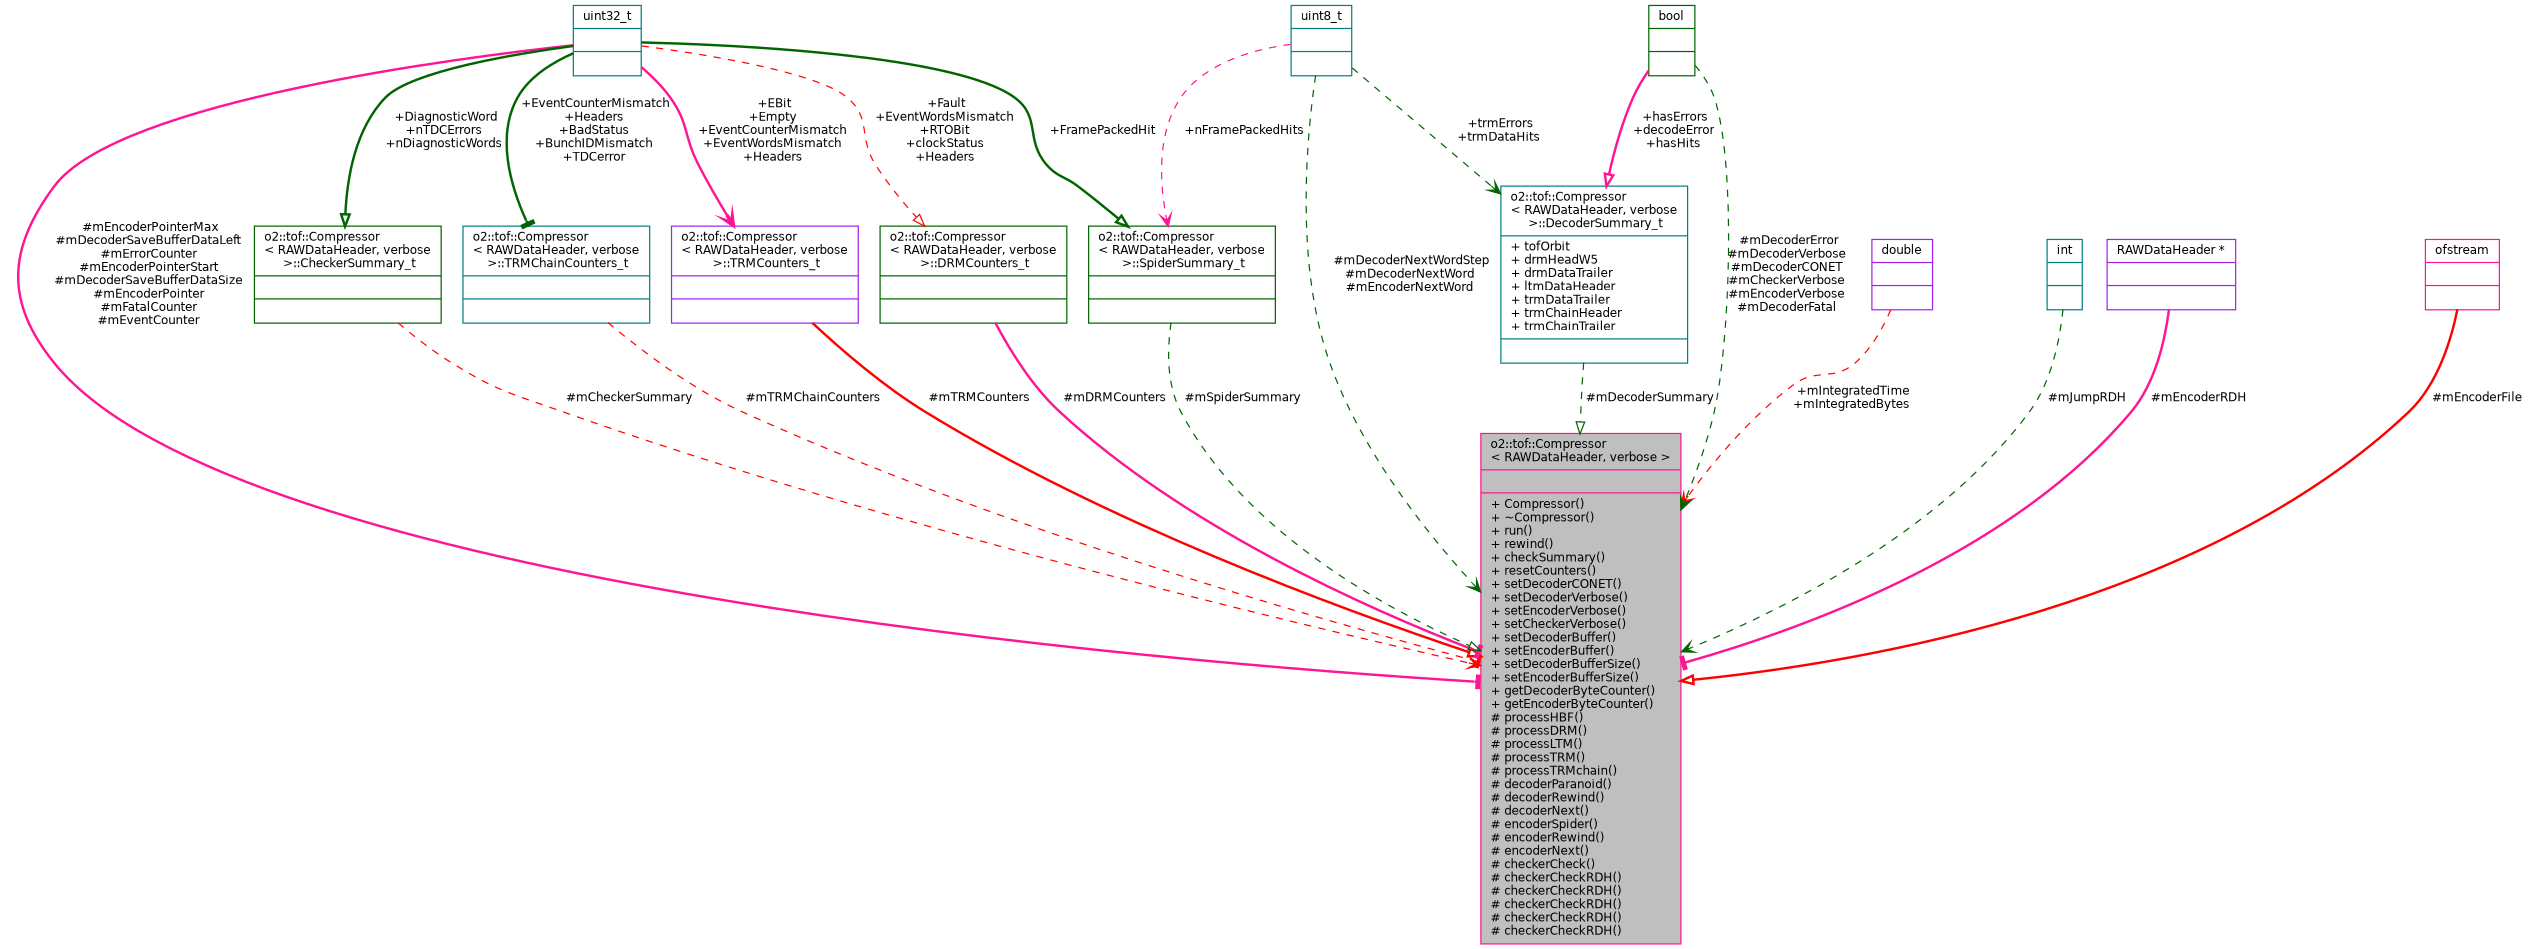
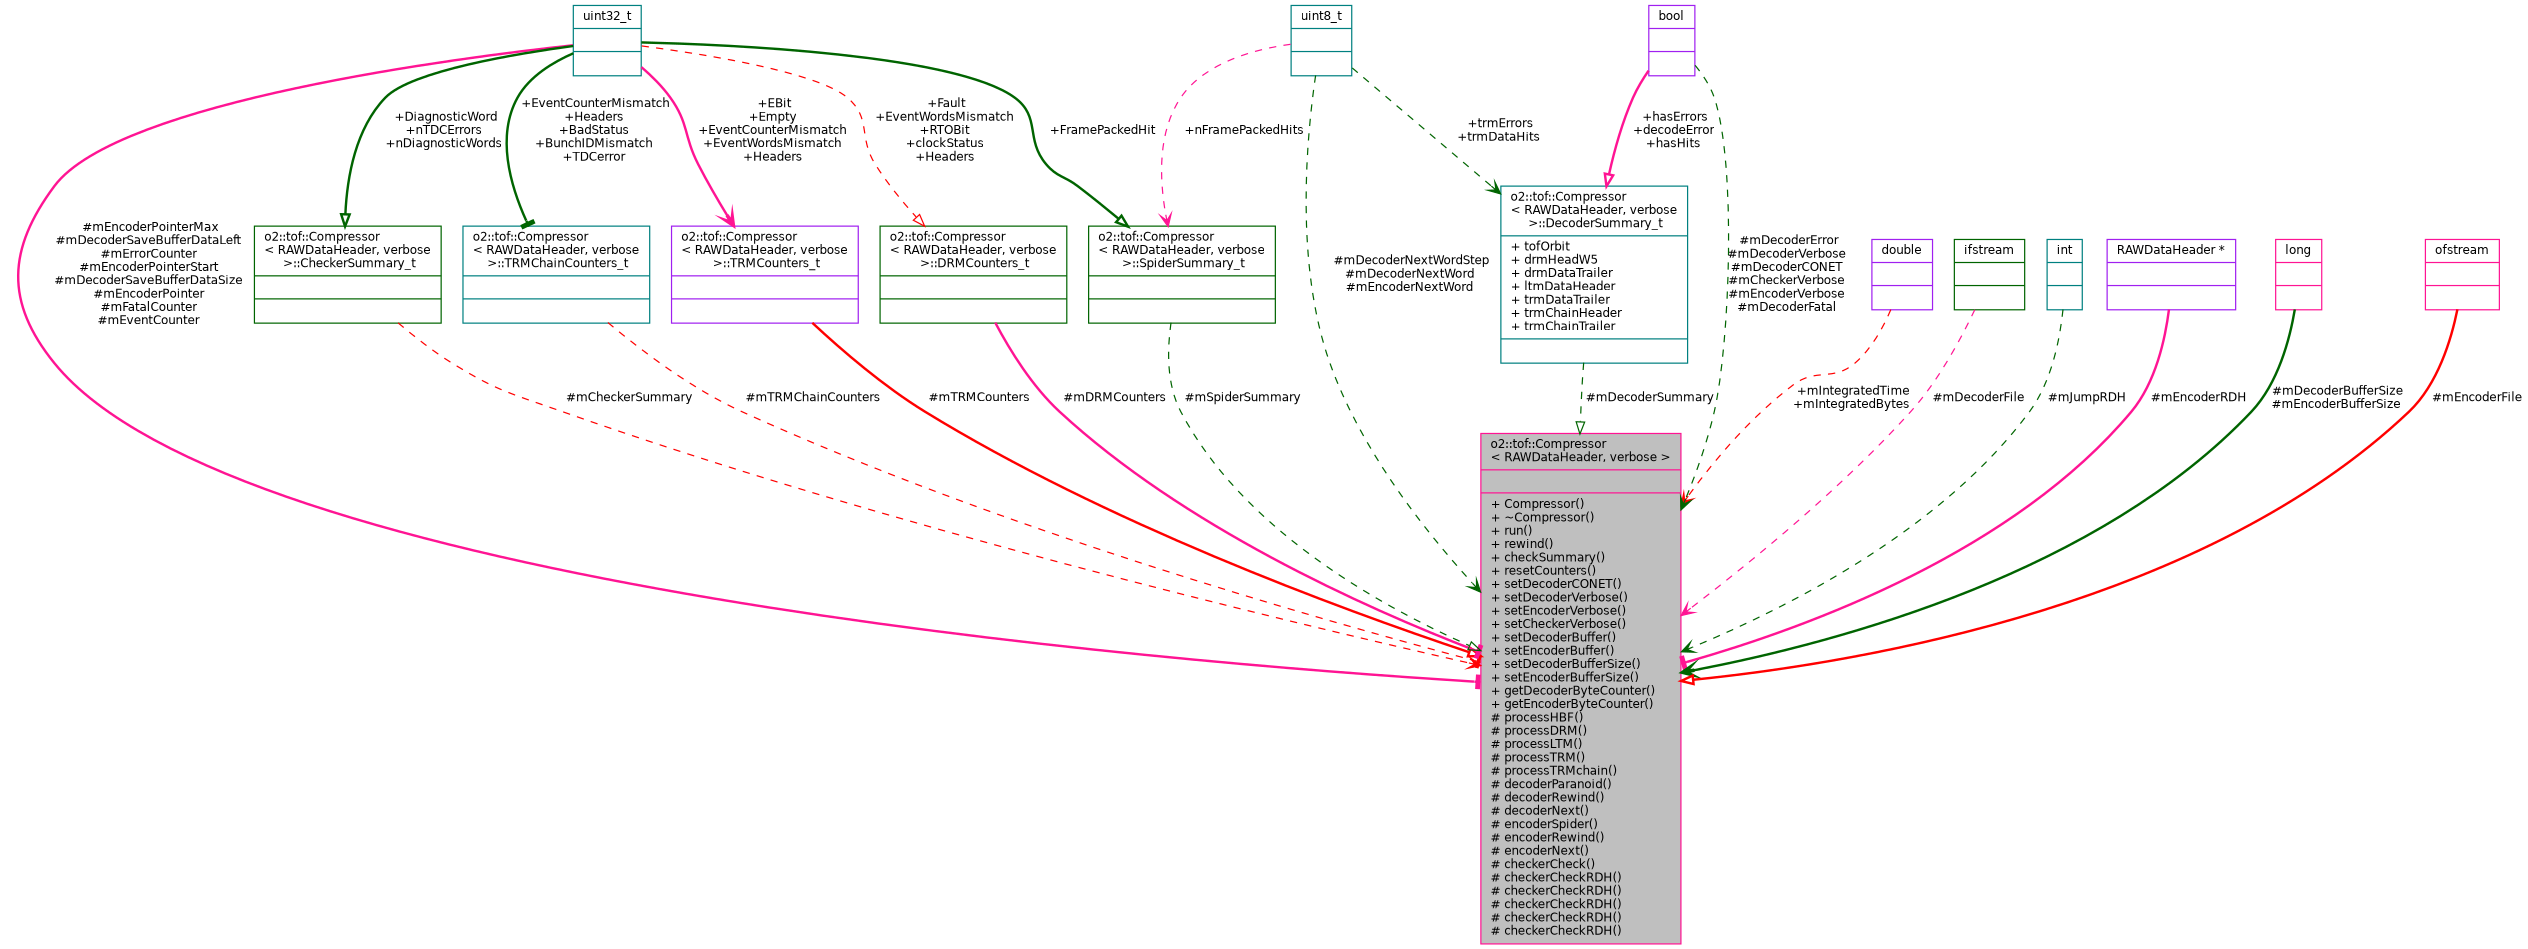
(1672, 41) -> (1672, 41)
none -> (1989, 275)
none -> (2299, 275)
